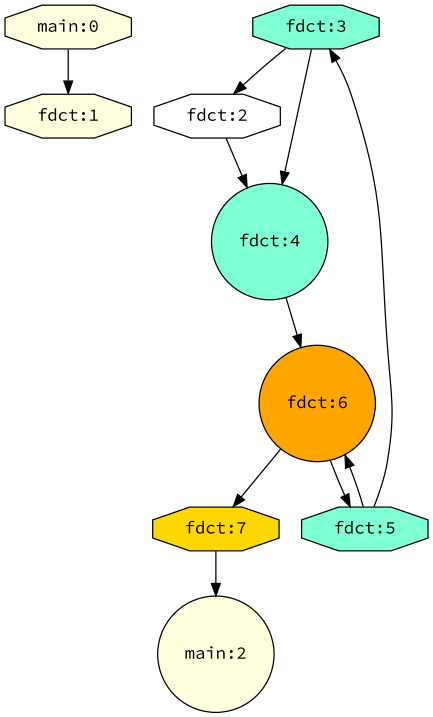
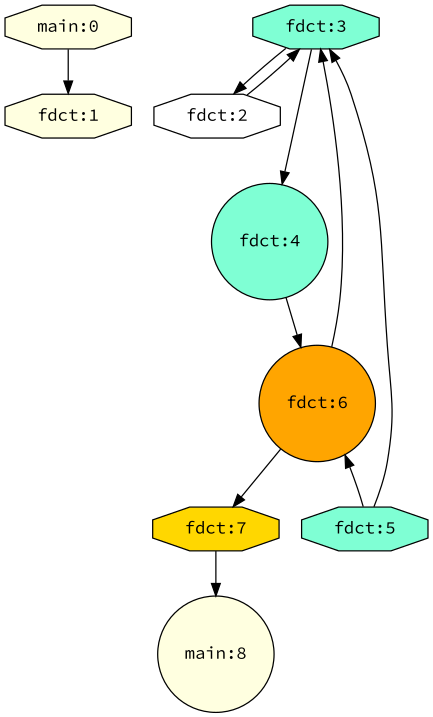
(234, 157) -> (269, 77)
(337, 478) -> (341, 204)
(216, 654) -> (216, 654)
